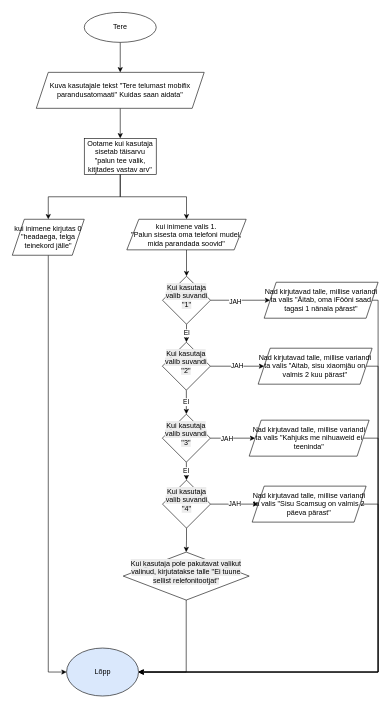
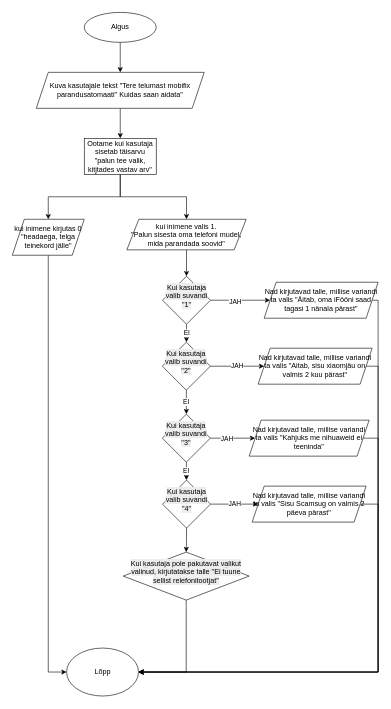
(120, 27) -> (120, 27)
(103, 672) -> (103, 672)
